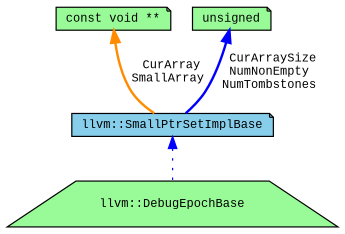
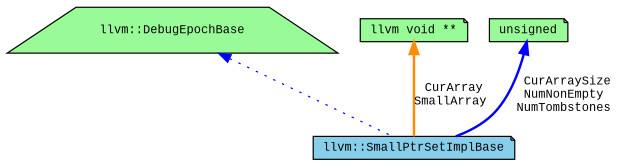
(113, 19) -> (414, 30)
(173, 165) -> (311, 97)
